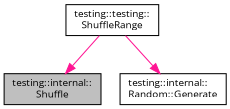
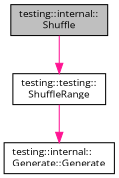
(86, 51) -> (59, 49)
(173, 89) -> (59, 158)
